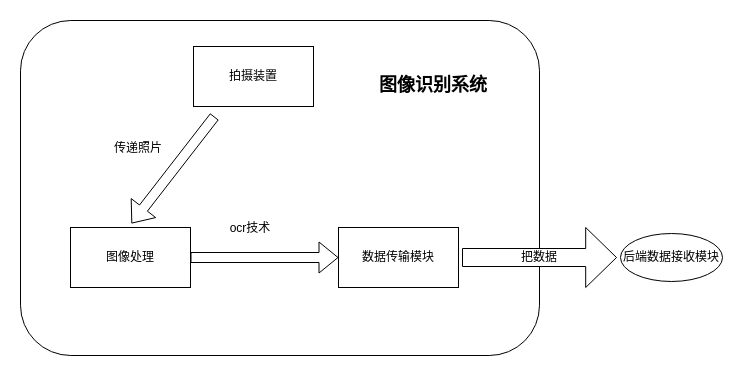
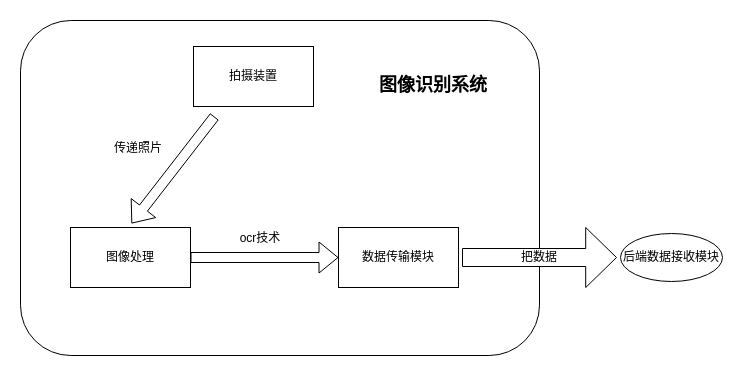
(251, 229) -> (261, 239)
